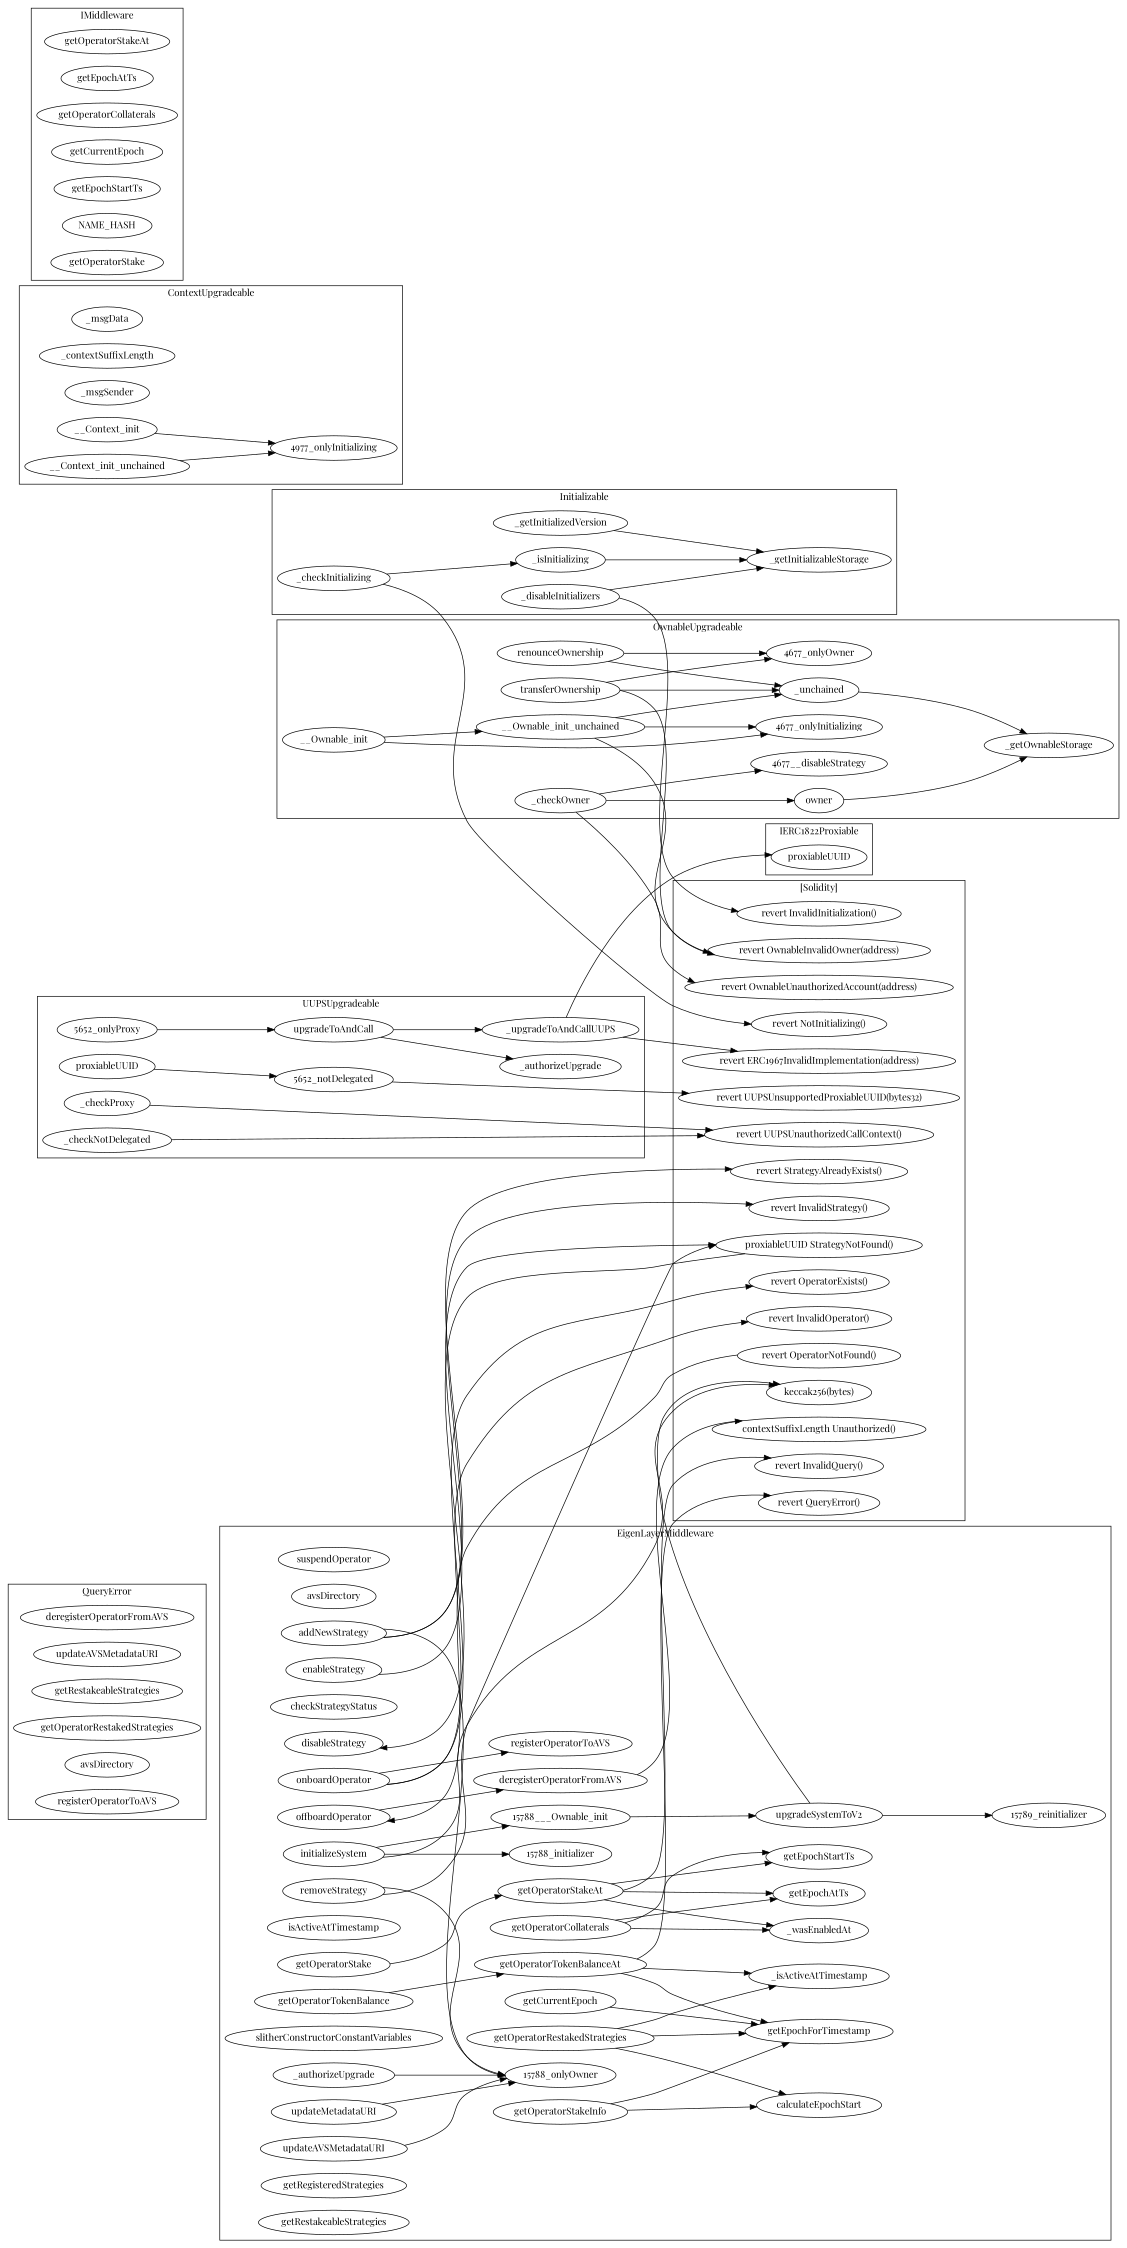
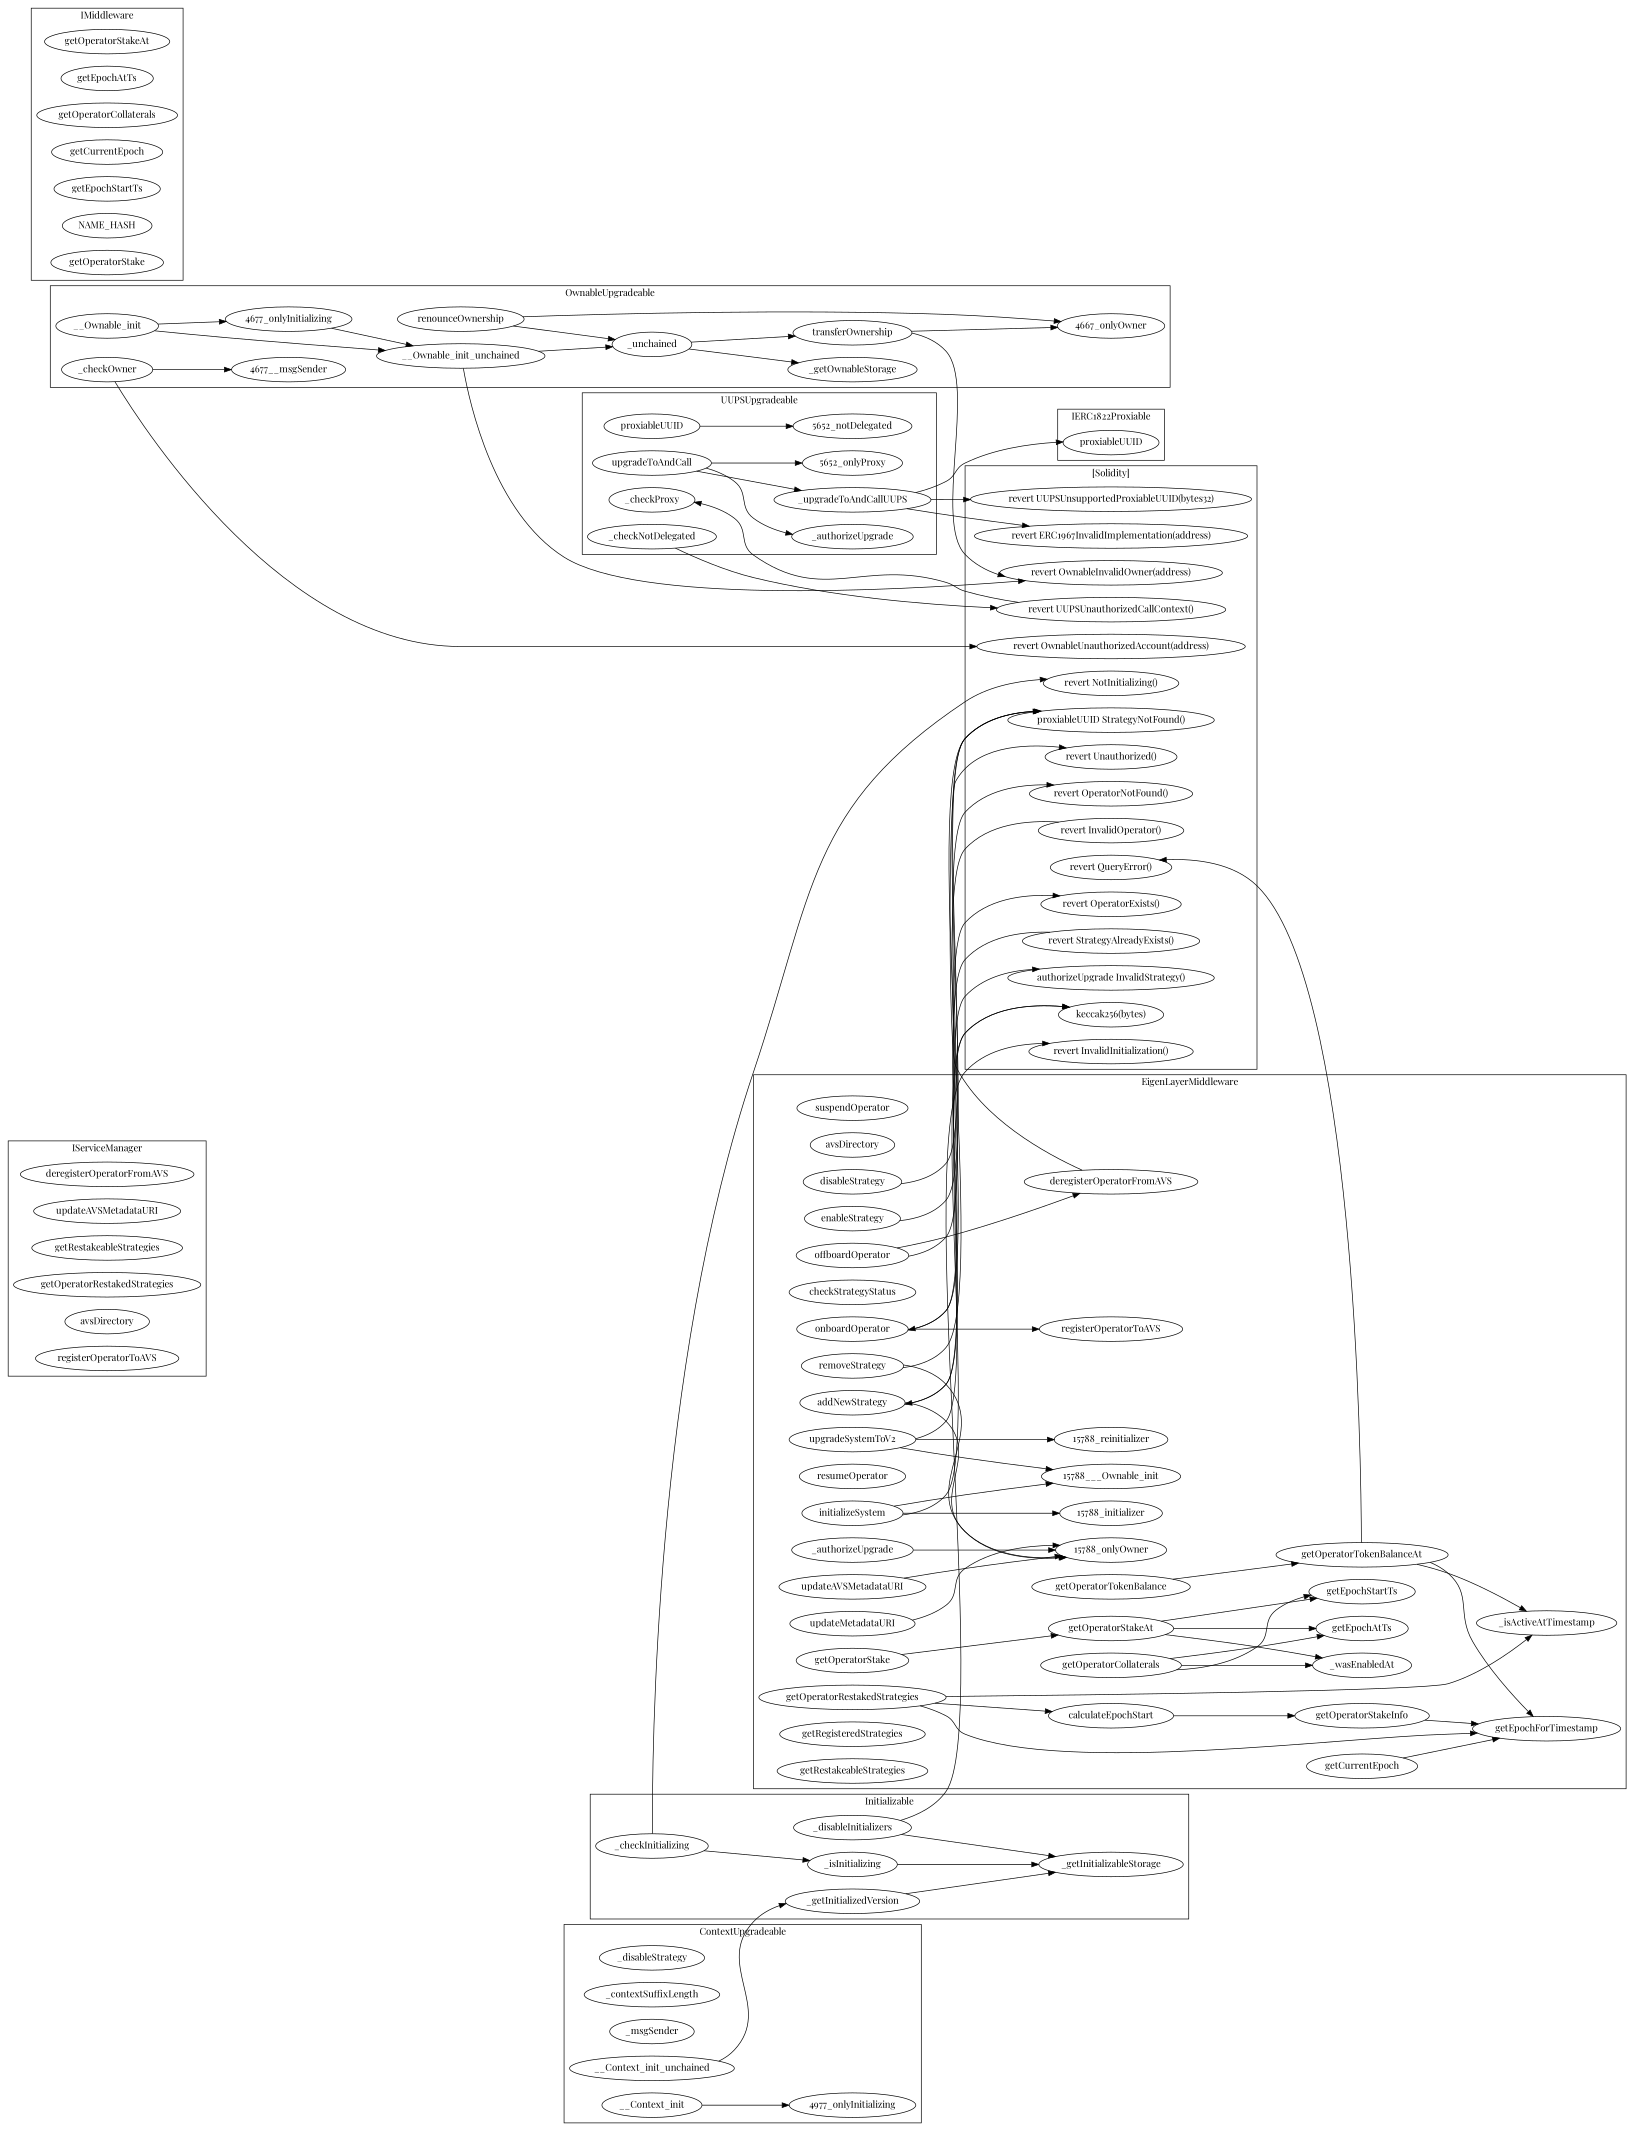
(107, 319) -> (652, 1958)
(224, 457) -> (743, 1980)
(819, 653) -> (1111, 326)
(696, 690) -> (740, 339)
(697, 727) -> (369, 336)
(819, 764) -> (289, 370)
(819, 801) -> none
(212, 1030) -> (753, 463)
(537, 1088) -> (947, 500)
(428, 1118) -> (846, 578)
(819, 1208) -> (1111, 978)
(449, 1257) -> (954, 1146)
(455, 1324) -> (955, 939)
(819, 1429) -> (1111, 757)
(819, 1466) -> none
(465, 1469) -> (954, 1048)
(476, 1534) -> (954, 1002)
(107, 1592) -> (107, 1149)
(1049, 1815) -> (1111, 1440)
(689, 1816) -> (973, 1459)
(334, 1928) -> (852, 1476)
(334, 2038) -> none
(689, 2109) -> (1231, 1716)
